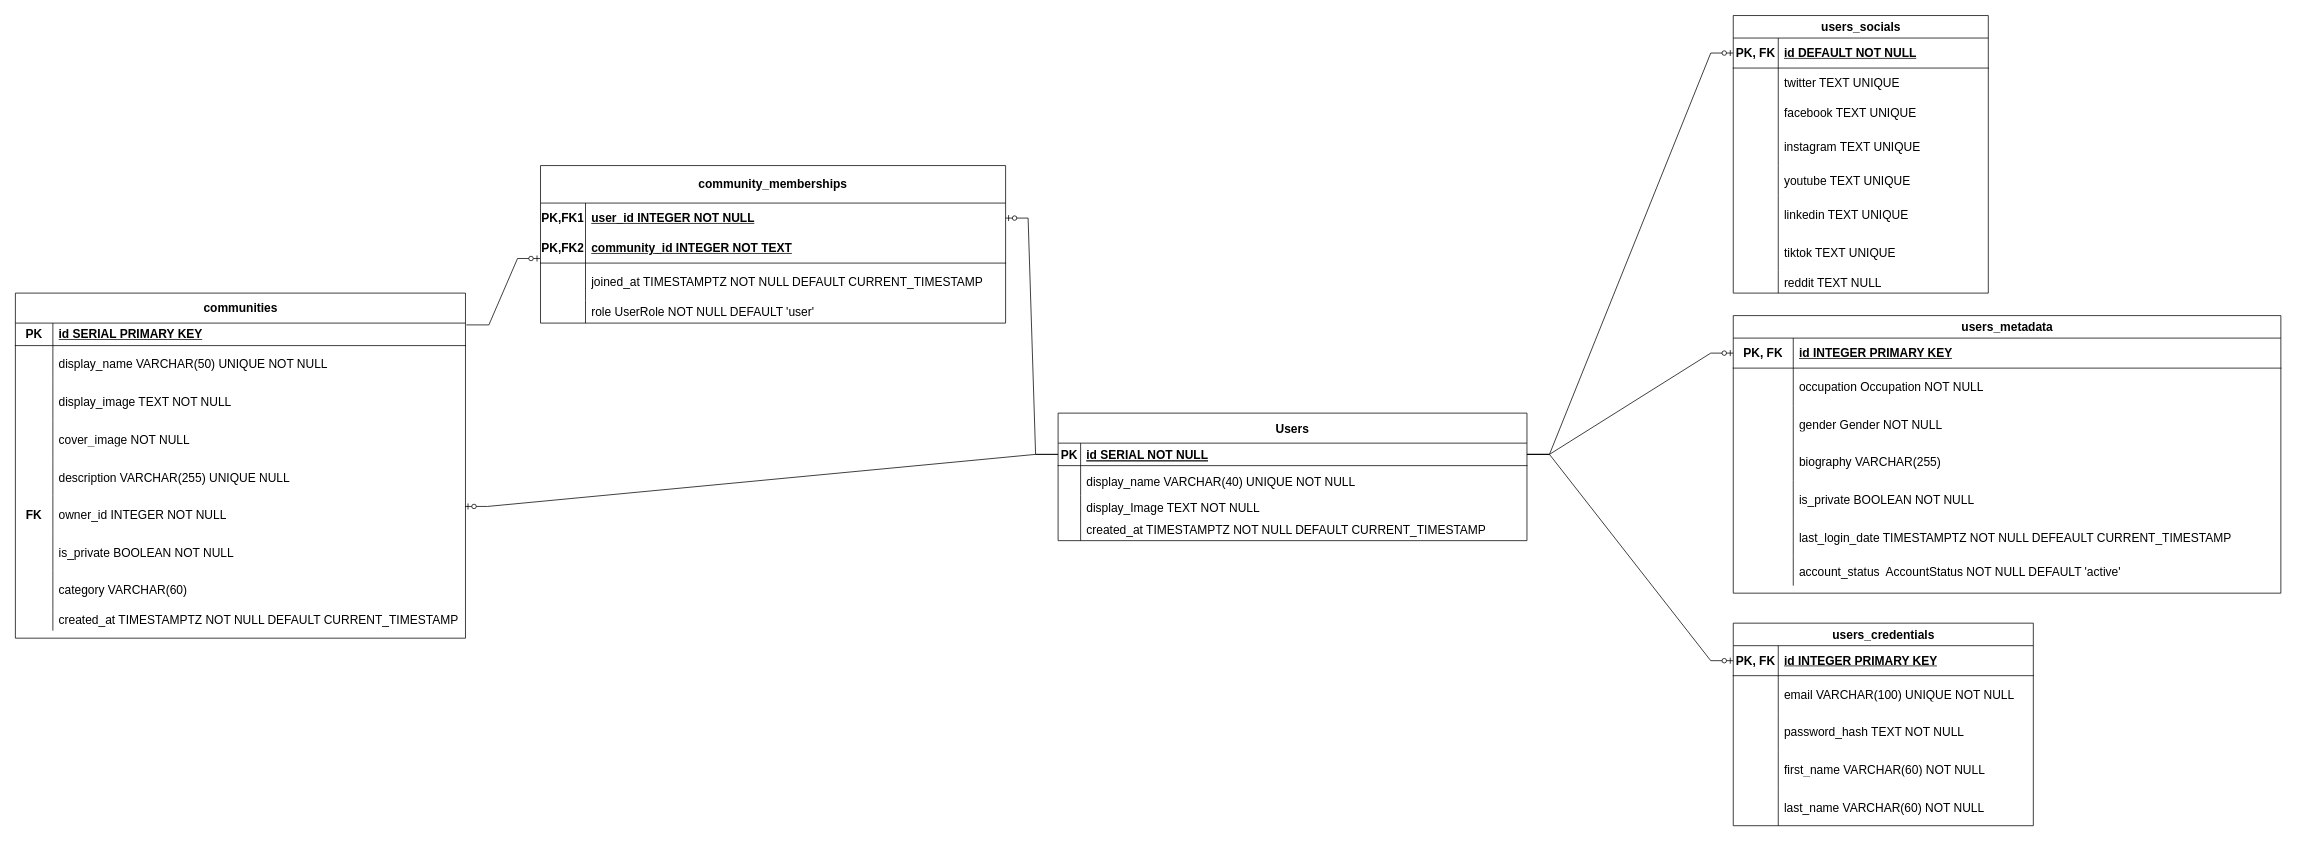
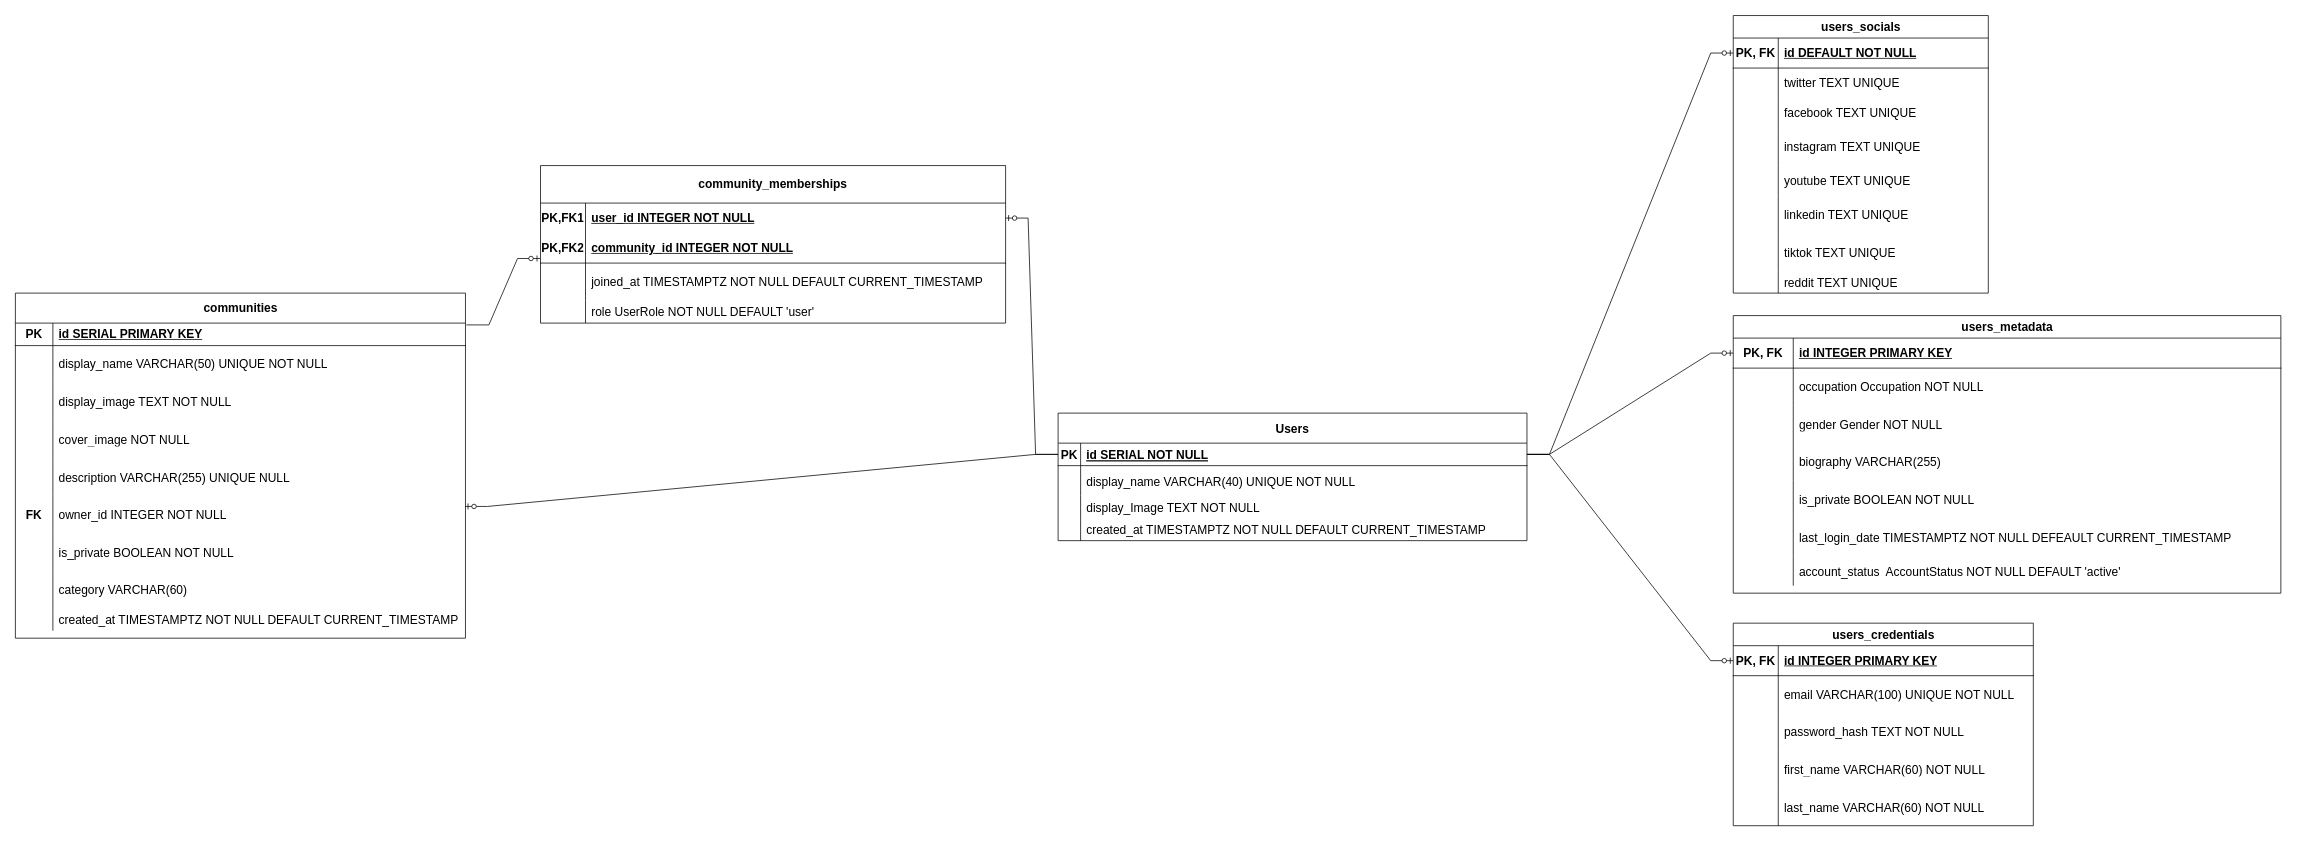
(681, 248) -> (681, 248)
(1833, 283) -> (1839, 283)
